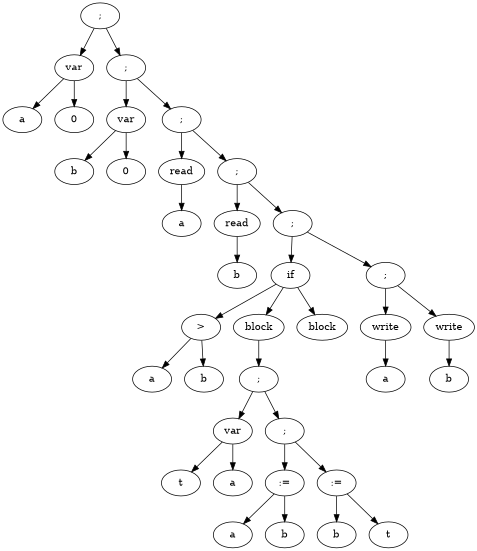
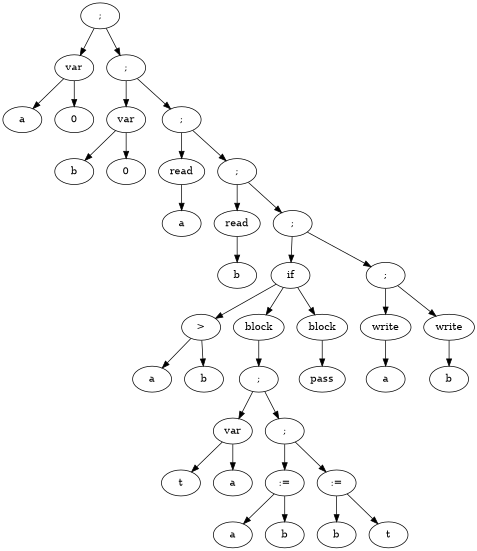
none -> (322, 379)
